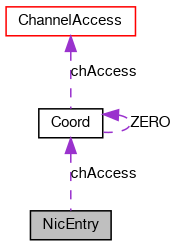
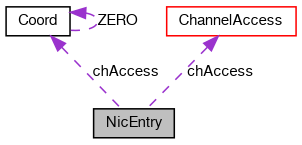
(71, 80) -> (177, 78)
